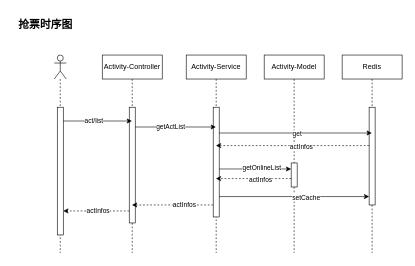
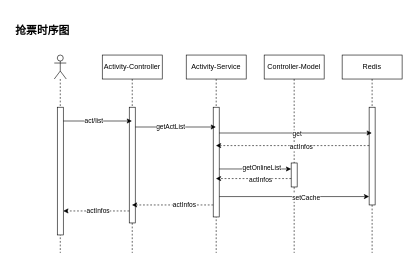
(45, 24) -> (42, 30)
(294, 67) -> (294, 67)
